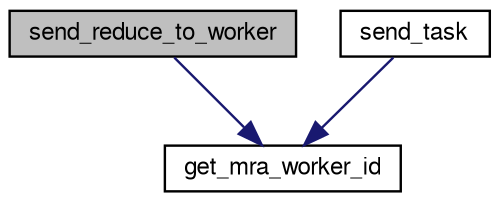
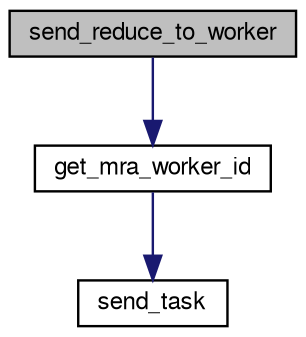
(357, 93) -> (153, 224)
